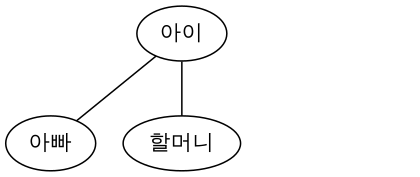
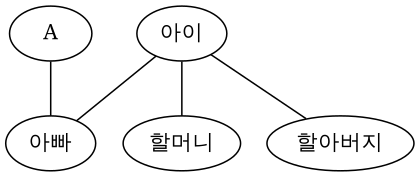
none -> (51, 34)
none -> (340, 143)
